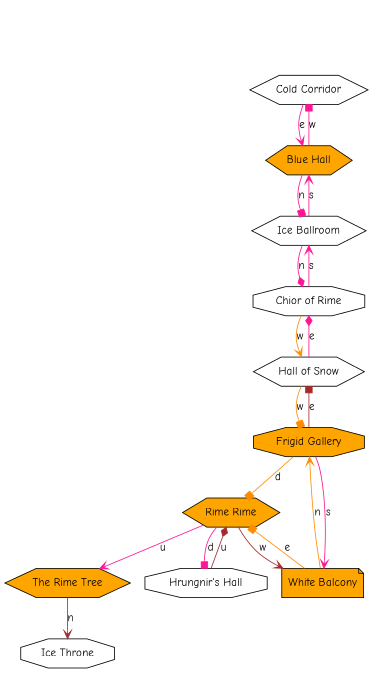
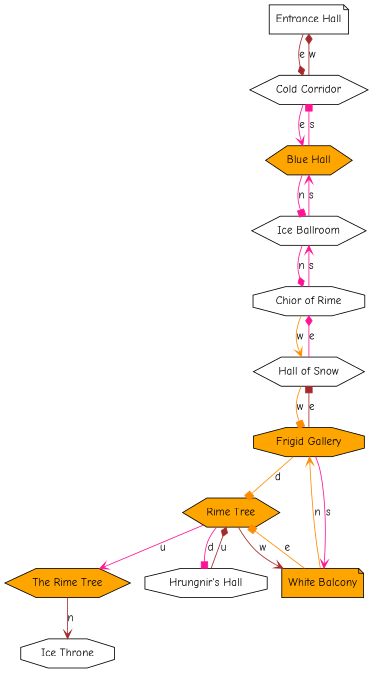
none -> (309, 19)
(313, 125) -> (313, 125)
(231, 513) -> (231, 513)
